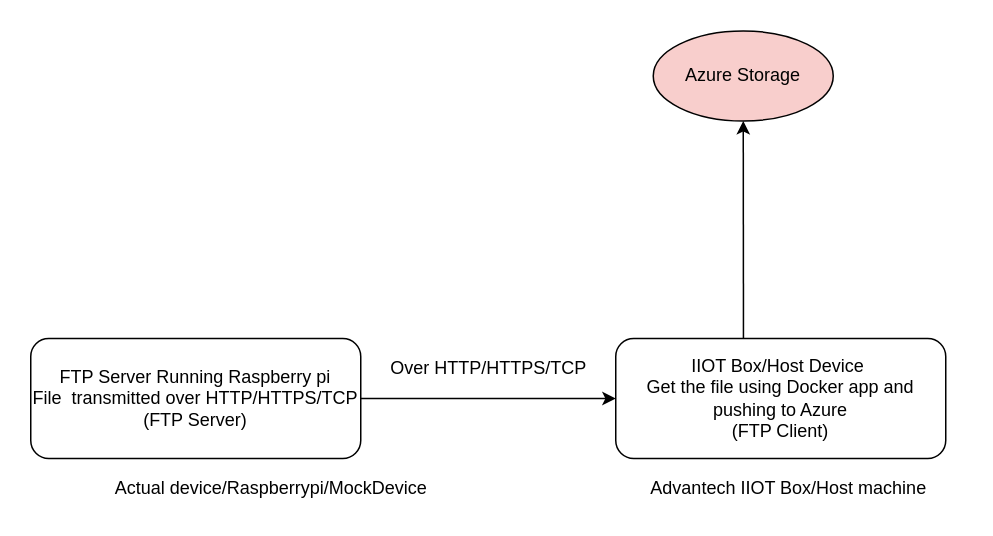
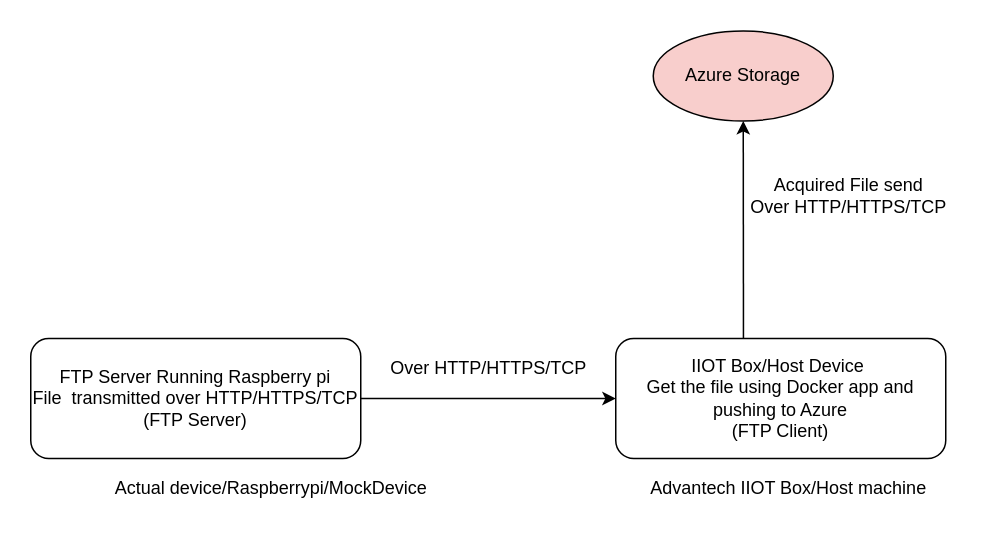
none -> (848, 196)
